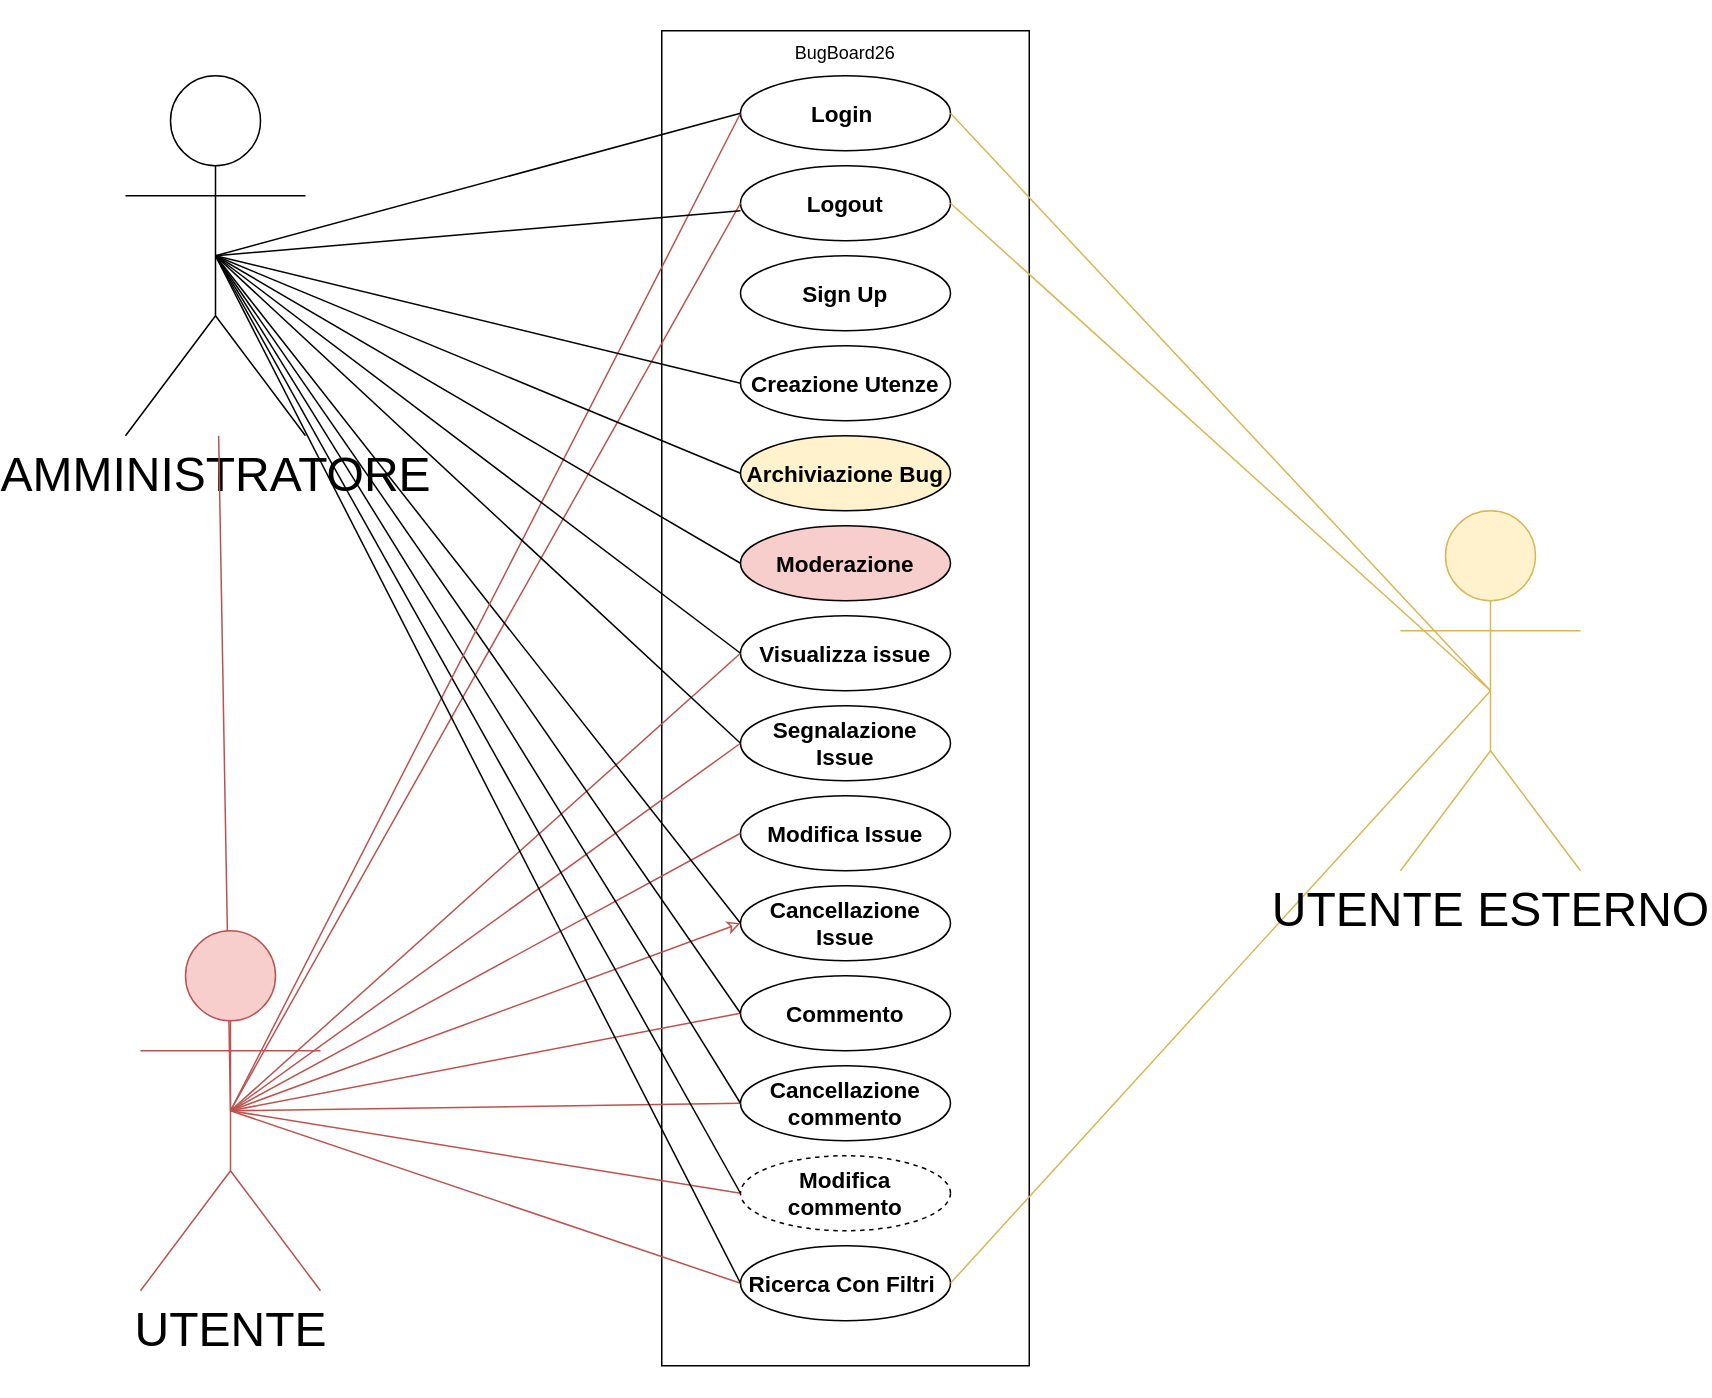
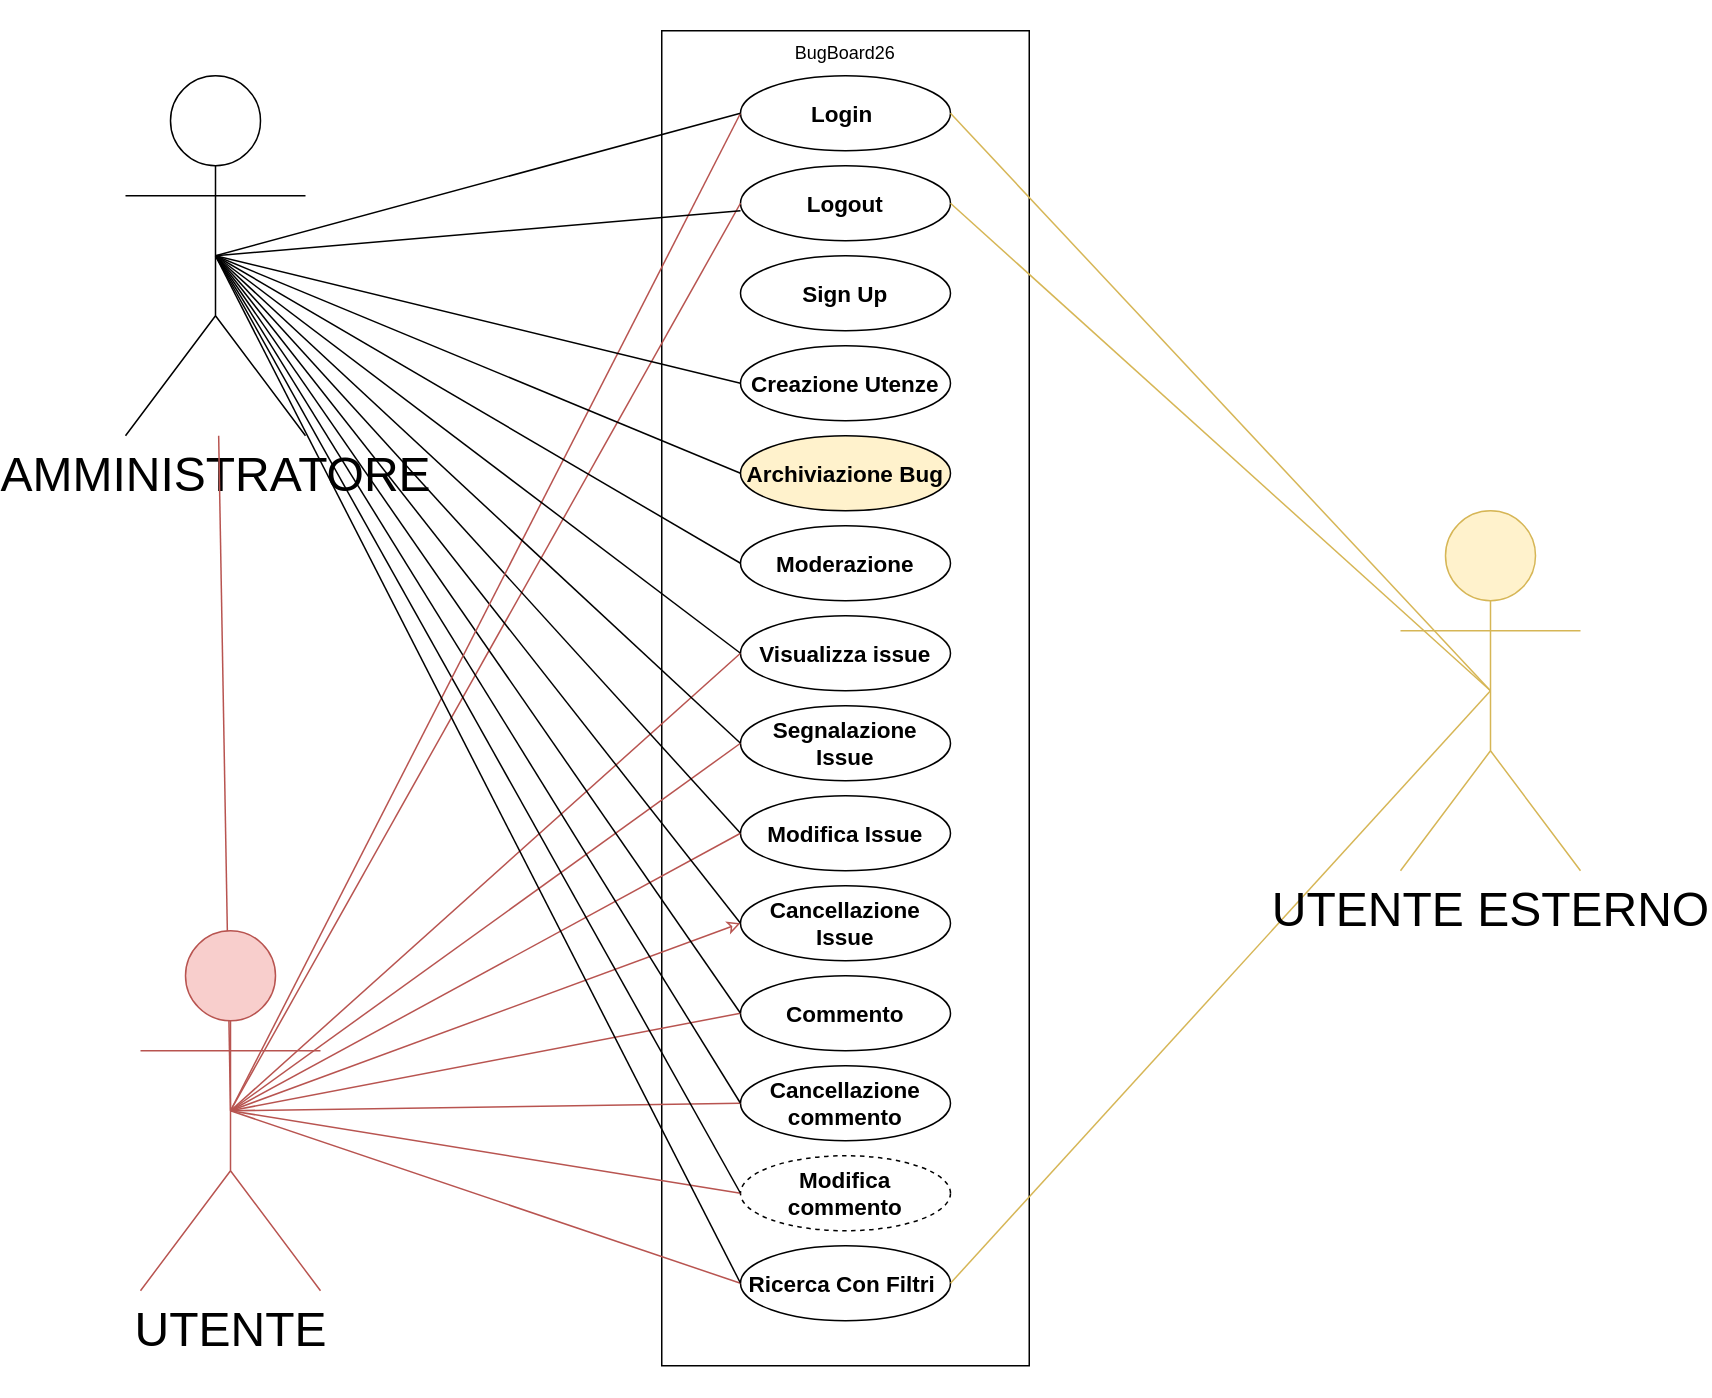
none -> (491, 559)
(845, 563) -> (845, 563)
